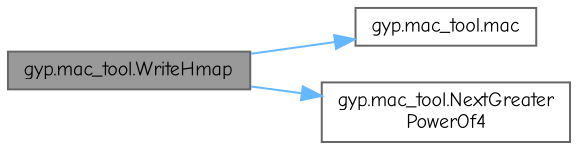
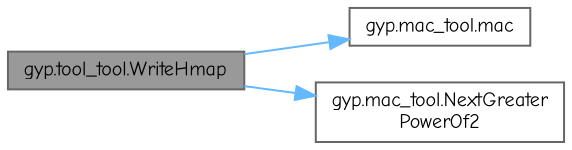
(129, 71) -> (126, 71)
(446, 112) -> (440, 112)
